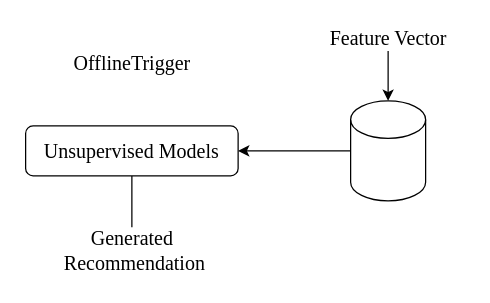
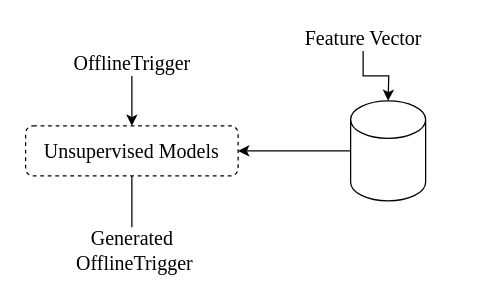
(388, 38) -> (363, 38)
none -> (132, 97)
(132, 151) -> (132, 151)
(133, 251) -> (133, 251)
